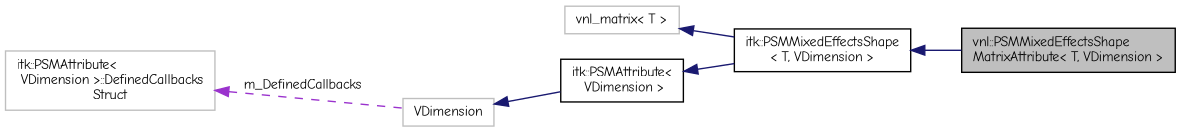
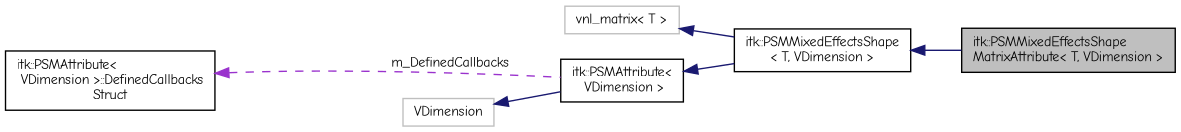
(1068, 50) -> (1068, 50)
(110, 81) -> (110, 81)
(316, 100) -> (395, 72)
